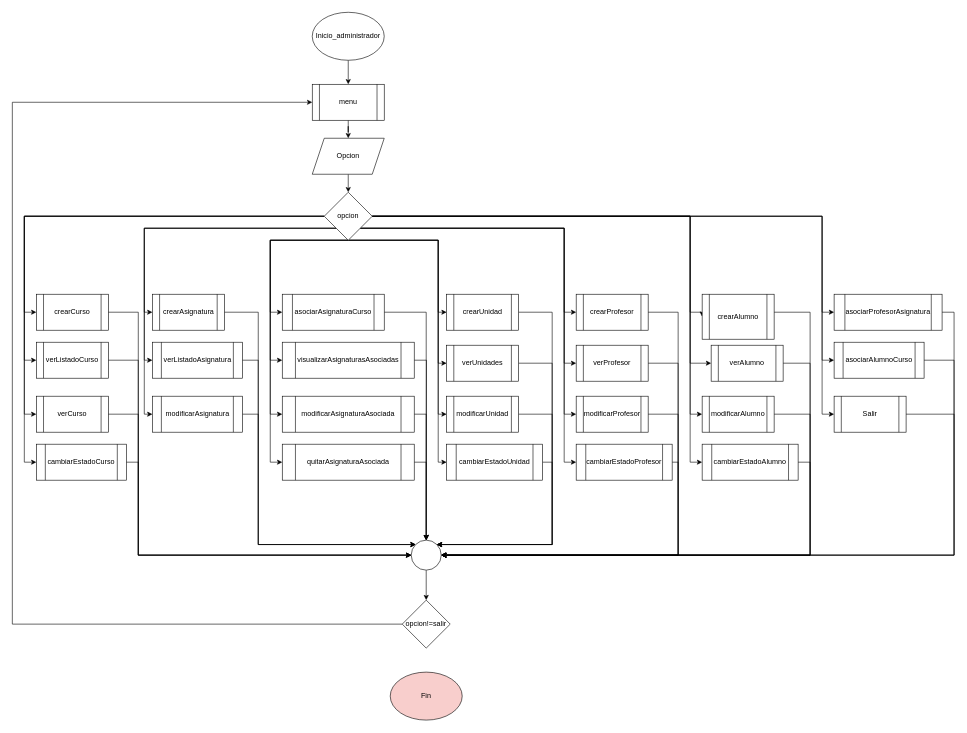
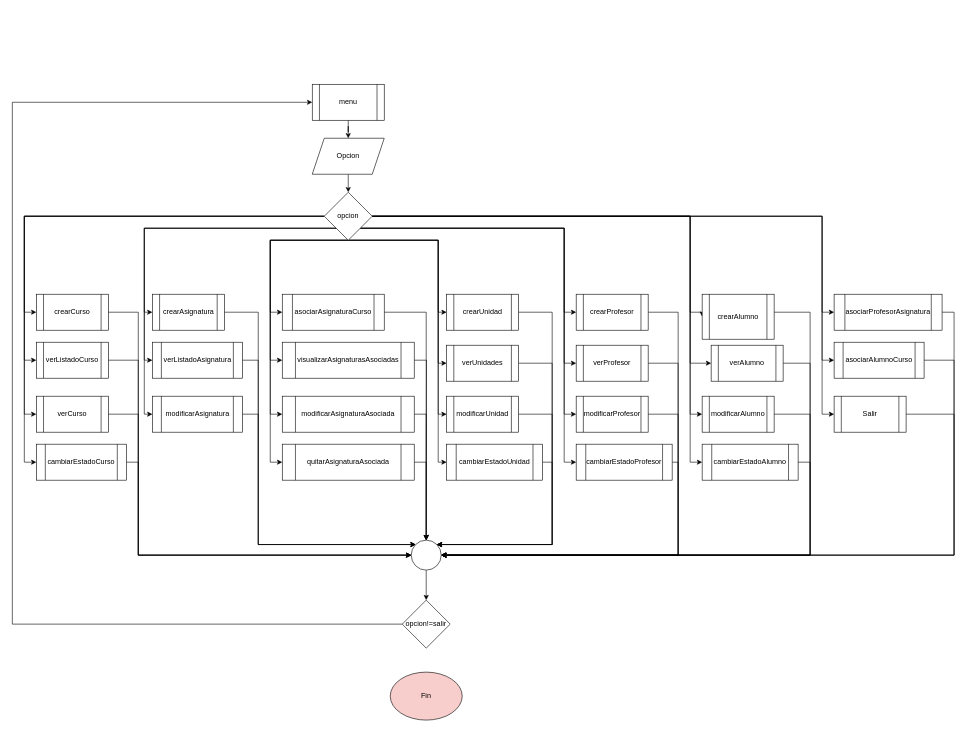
(348, 36) -> none
(348, 78) -> none
